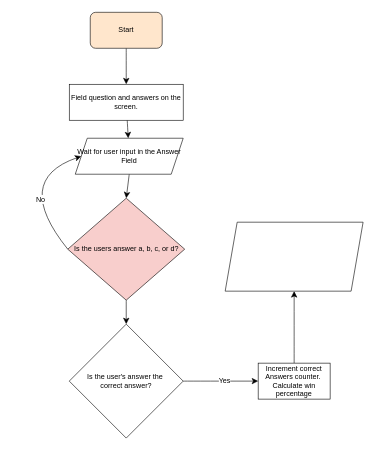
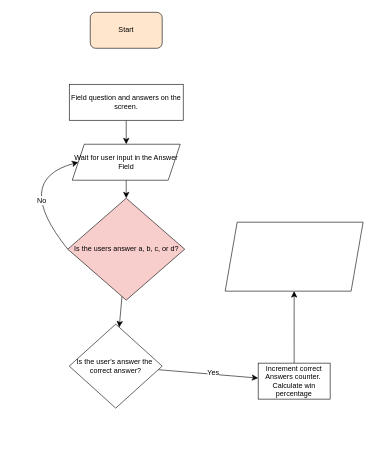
(126, 77) -> none
(129, 156) -> (126, 162)
(126, 381) -> (116, 366)
